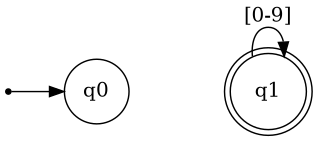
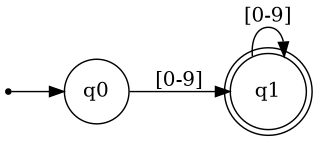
none -> (172, 92)
